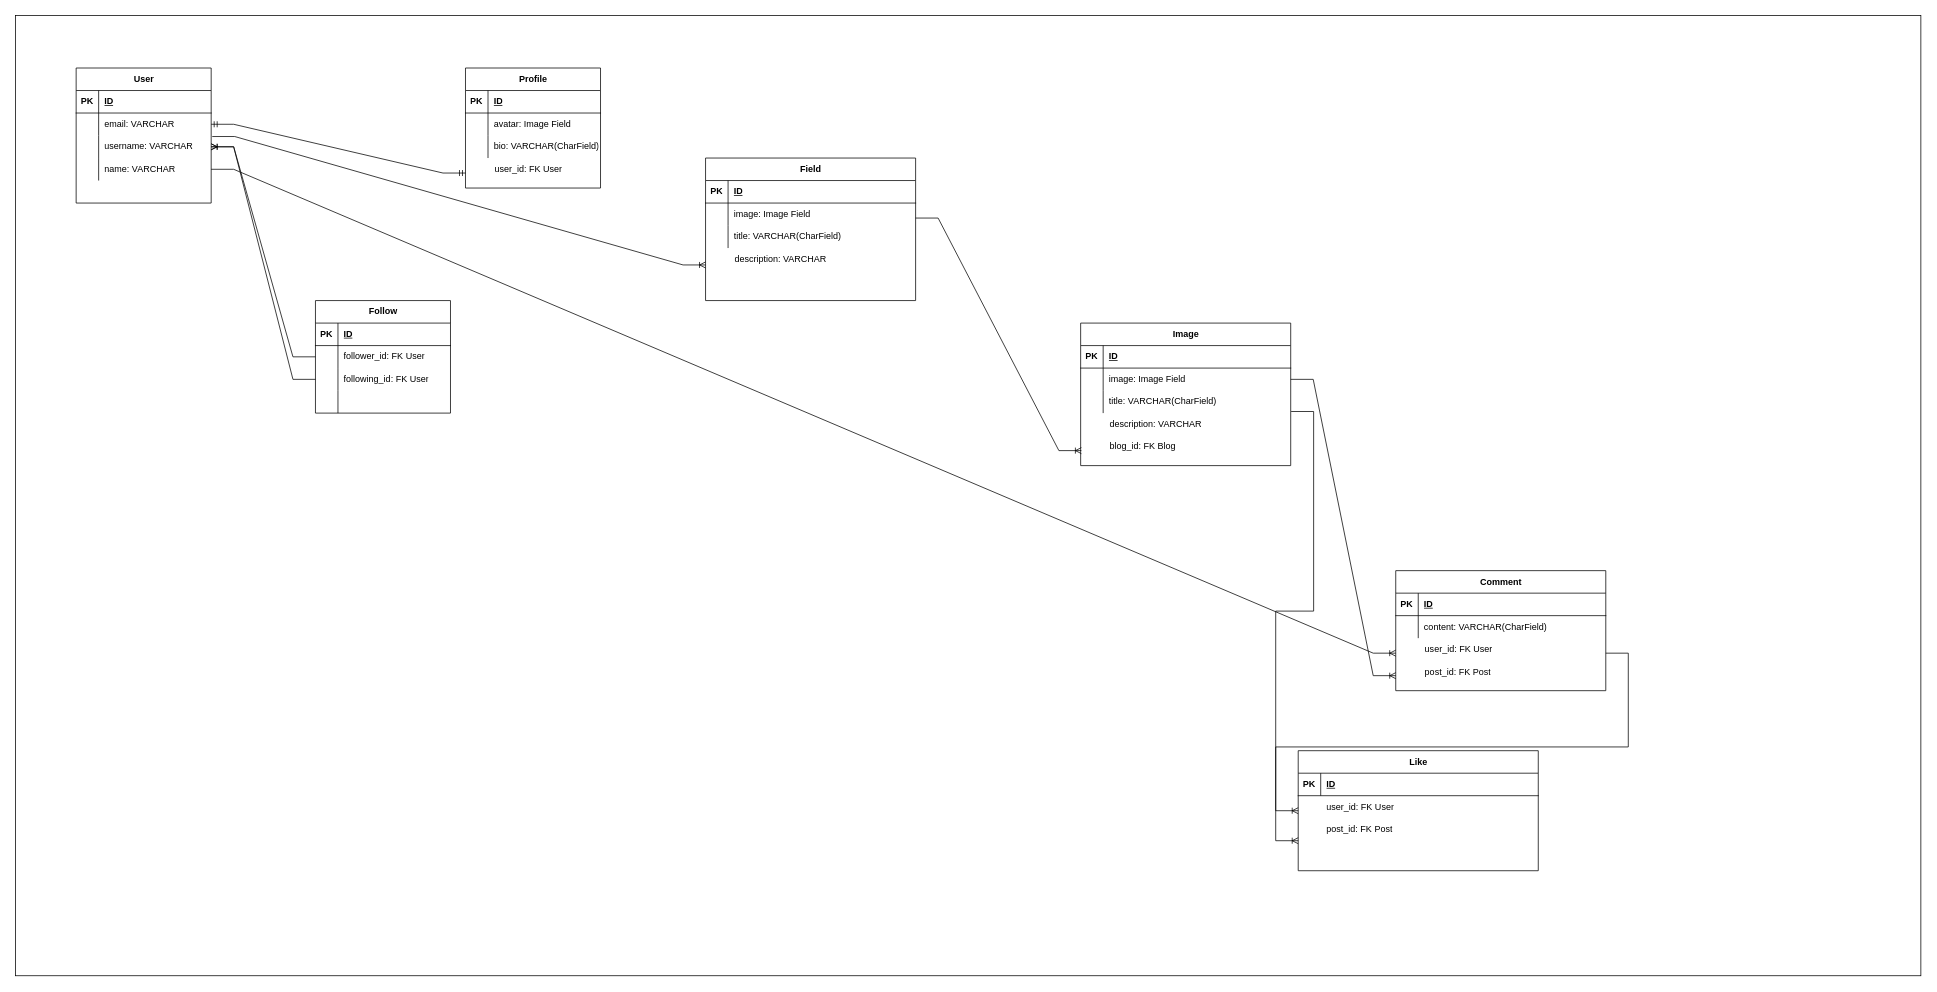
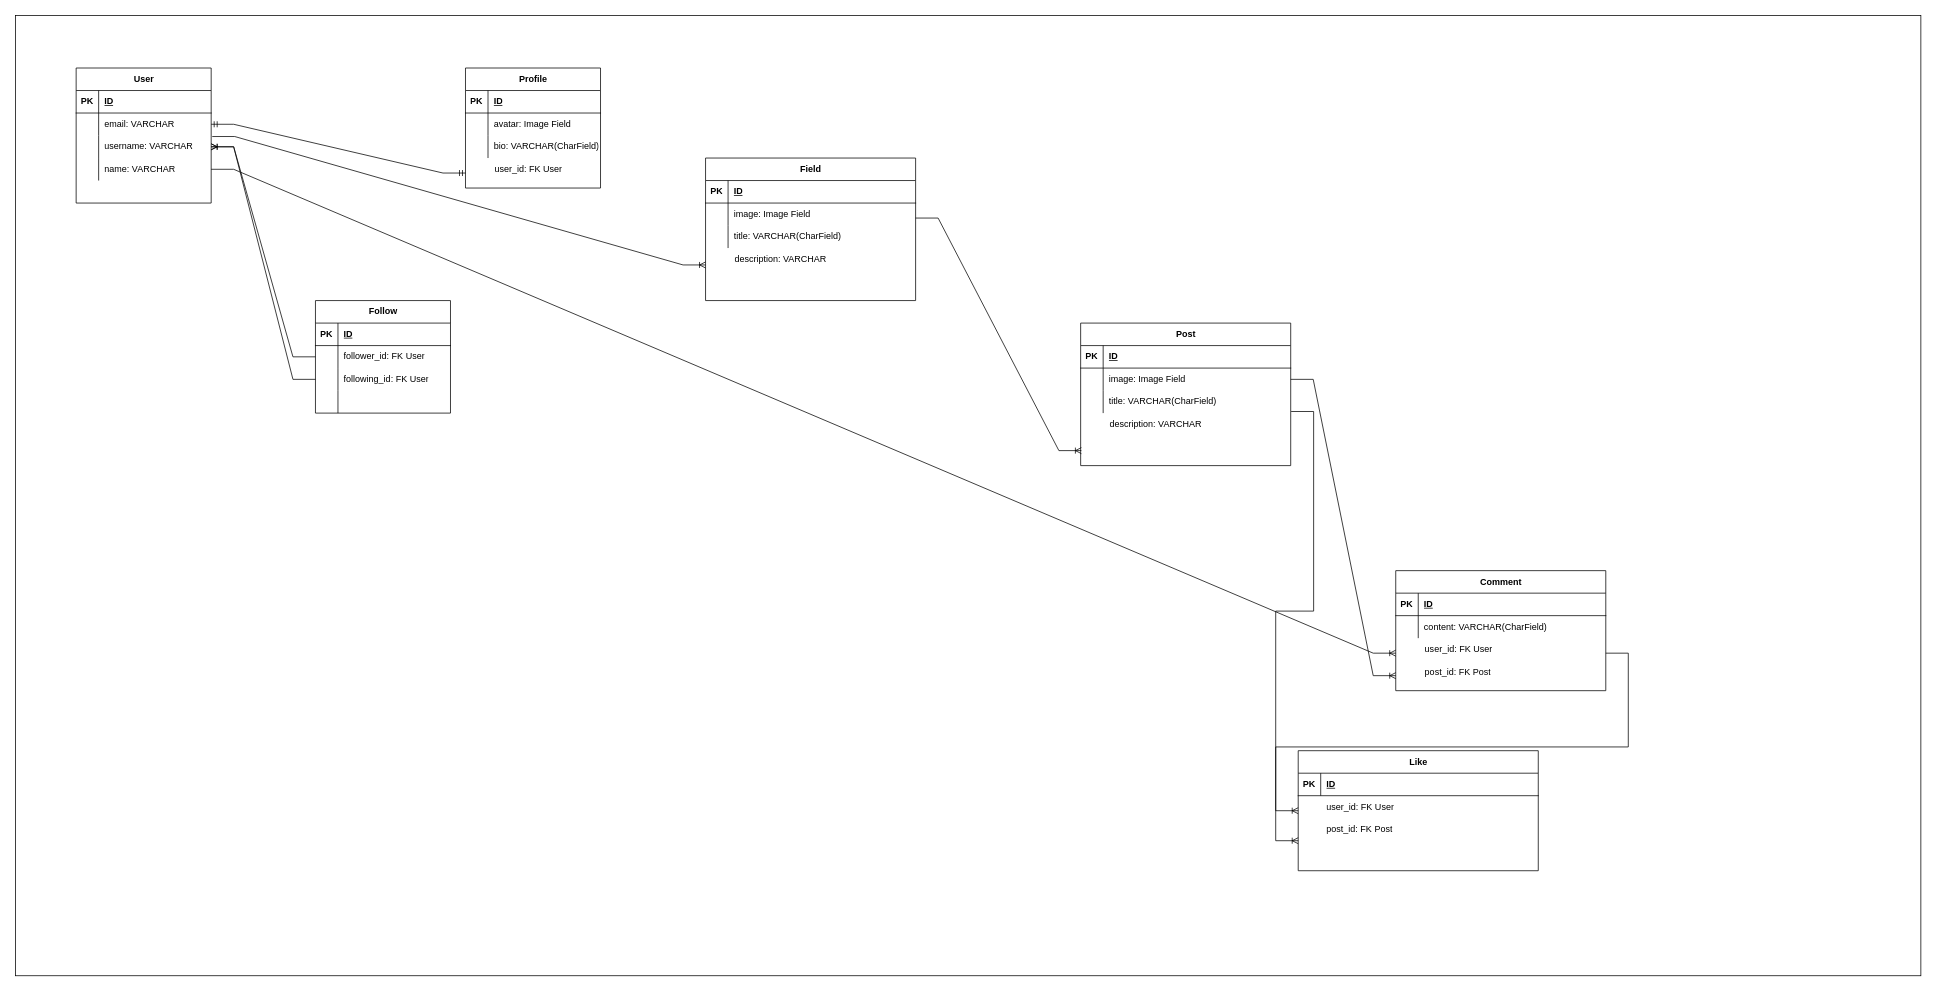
(1186, 334) -> (1186, 334)
(1160, 447) -> none
